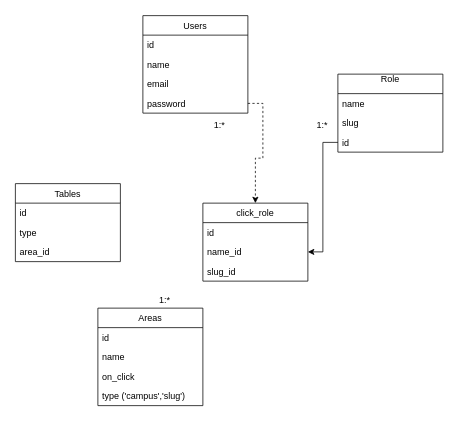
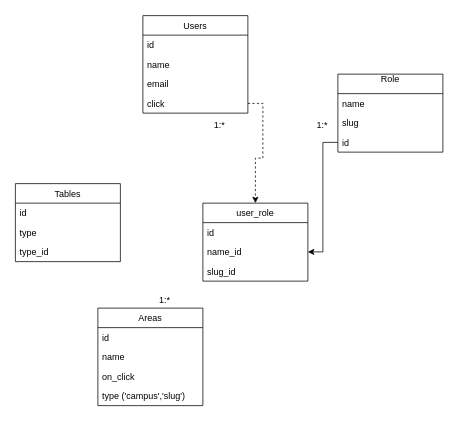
(167, 104) -> (157, 104)
(255, 213) -> (255, 213)
(36, 252) -> (36, 252)
